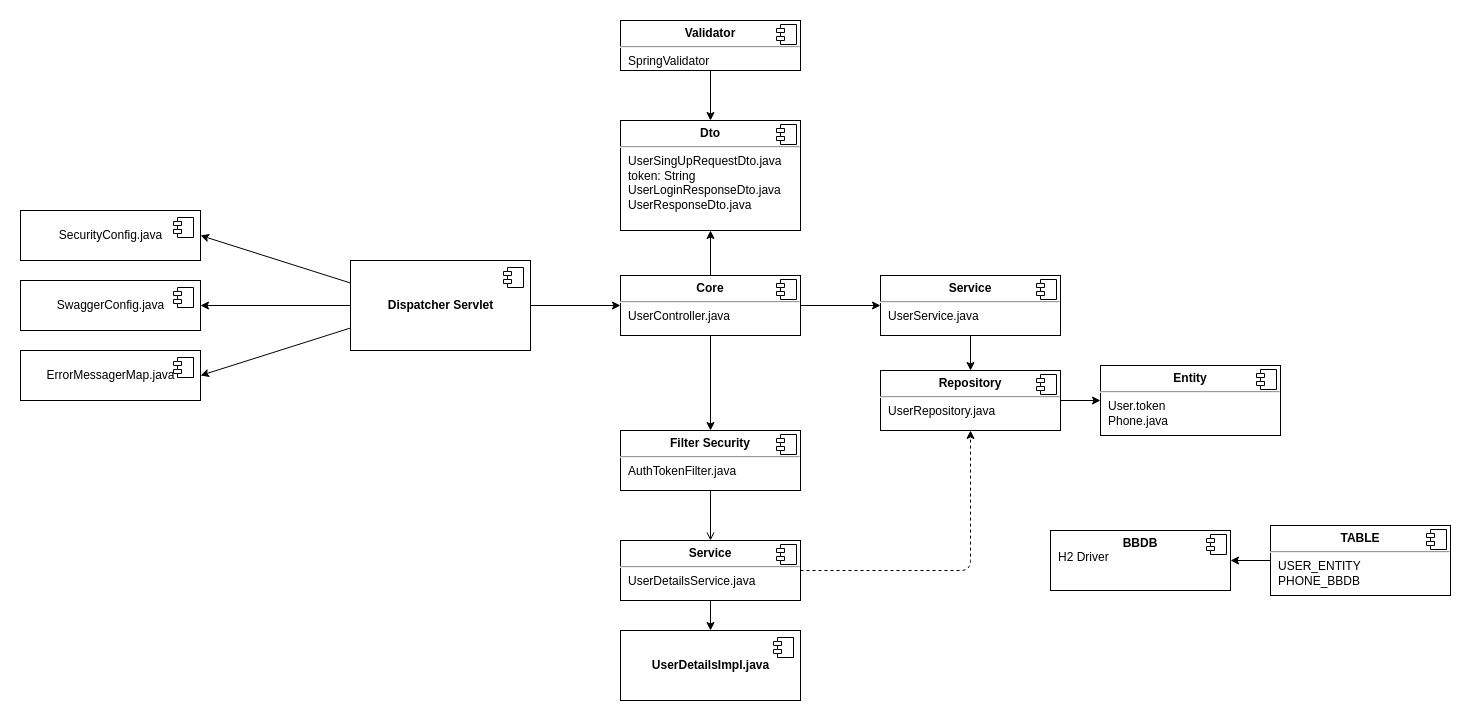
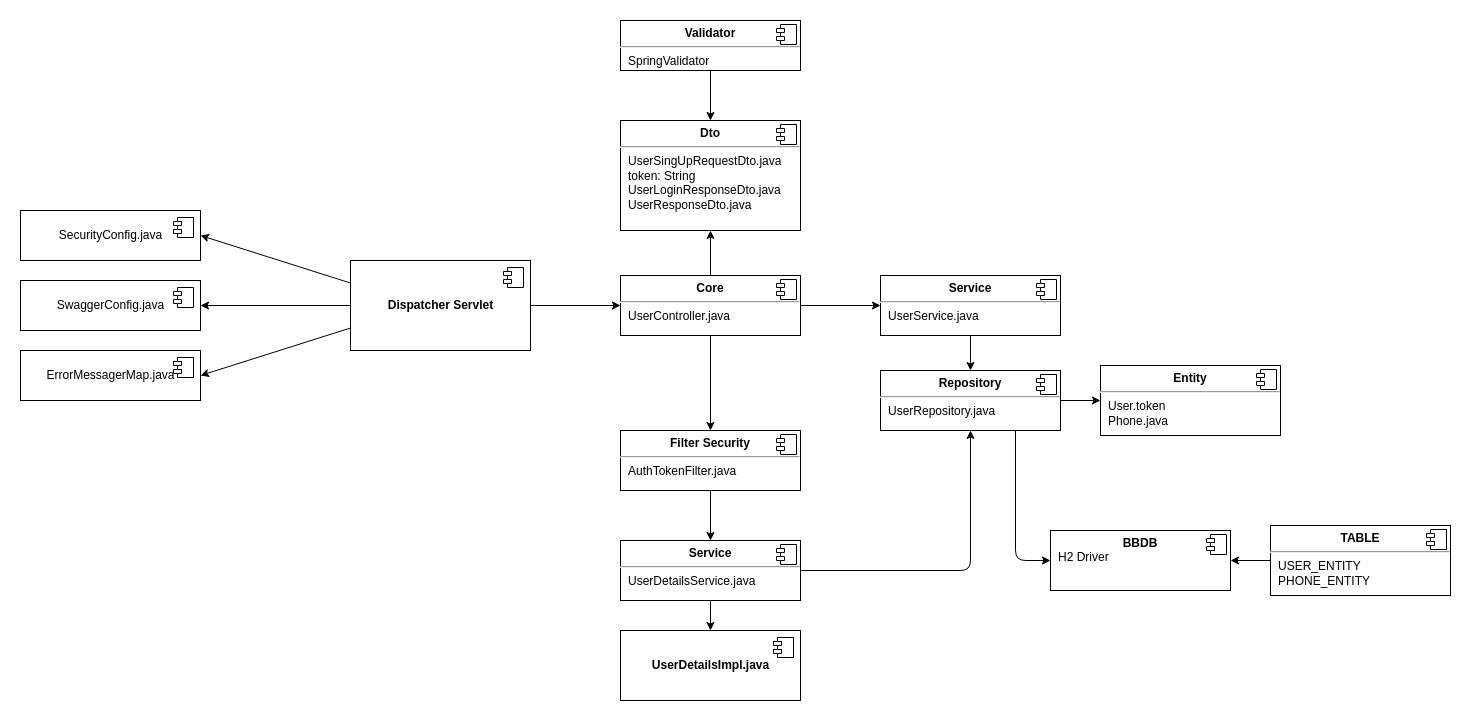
none -> (1016, 505)
(1307, 526) -> (1311, 526)
(711, 534) -> (711, 532)
(948, 571) -> (948, 571)
